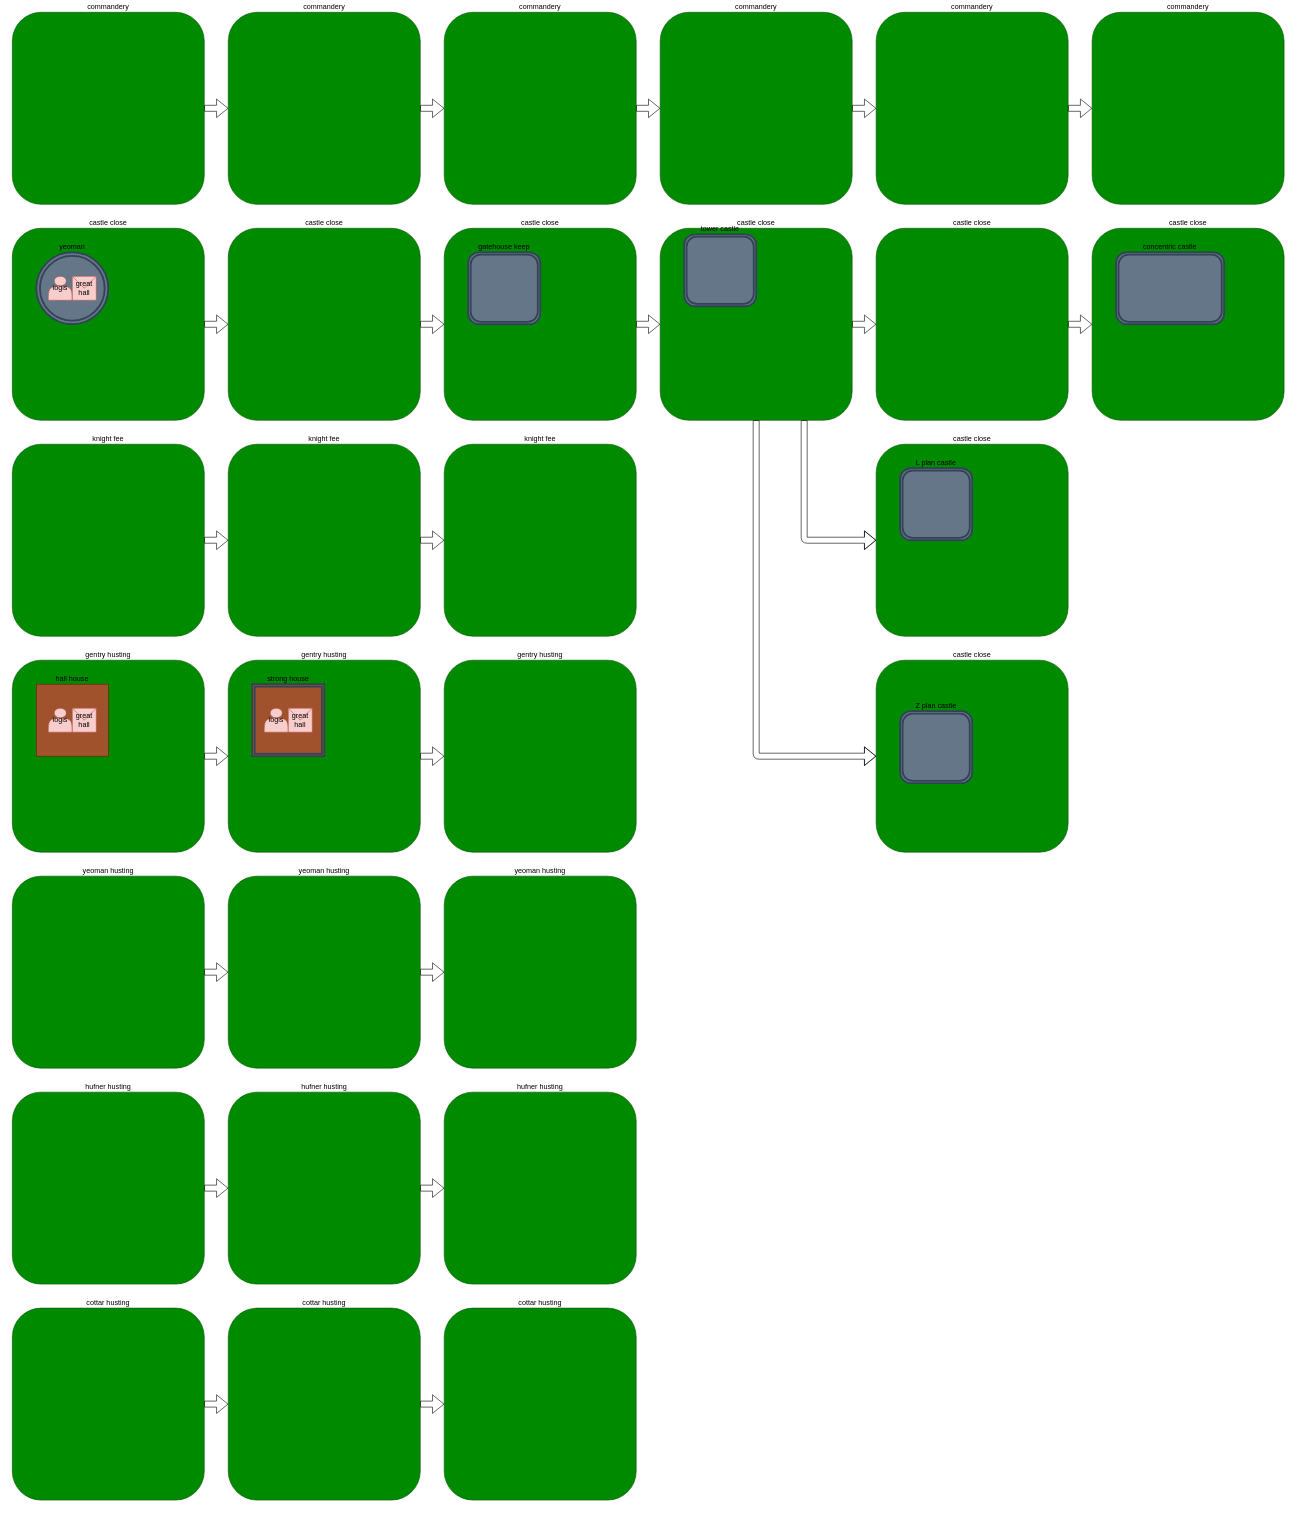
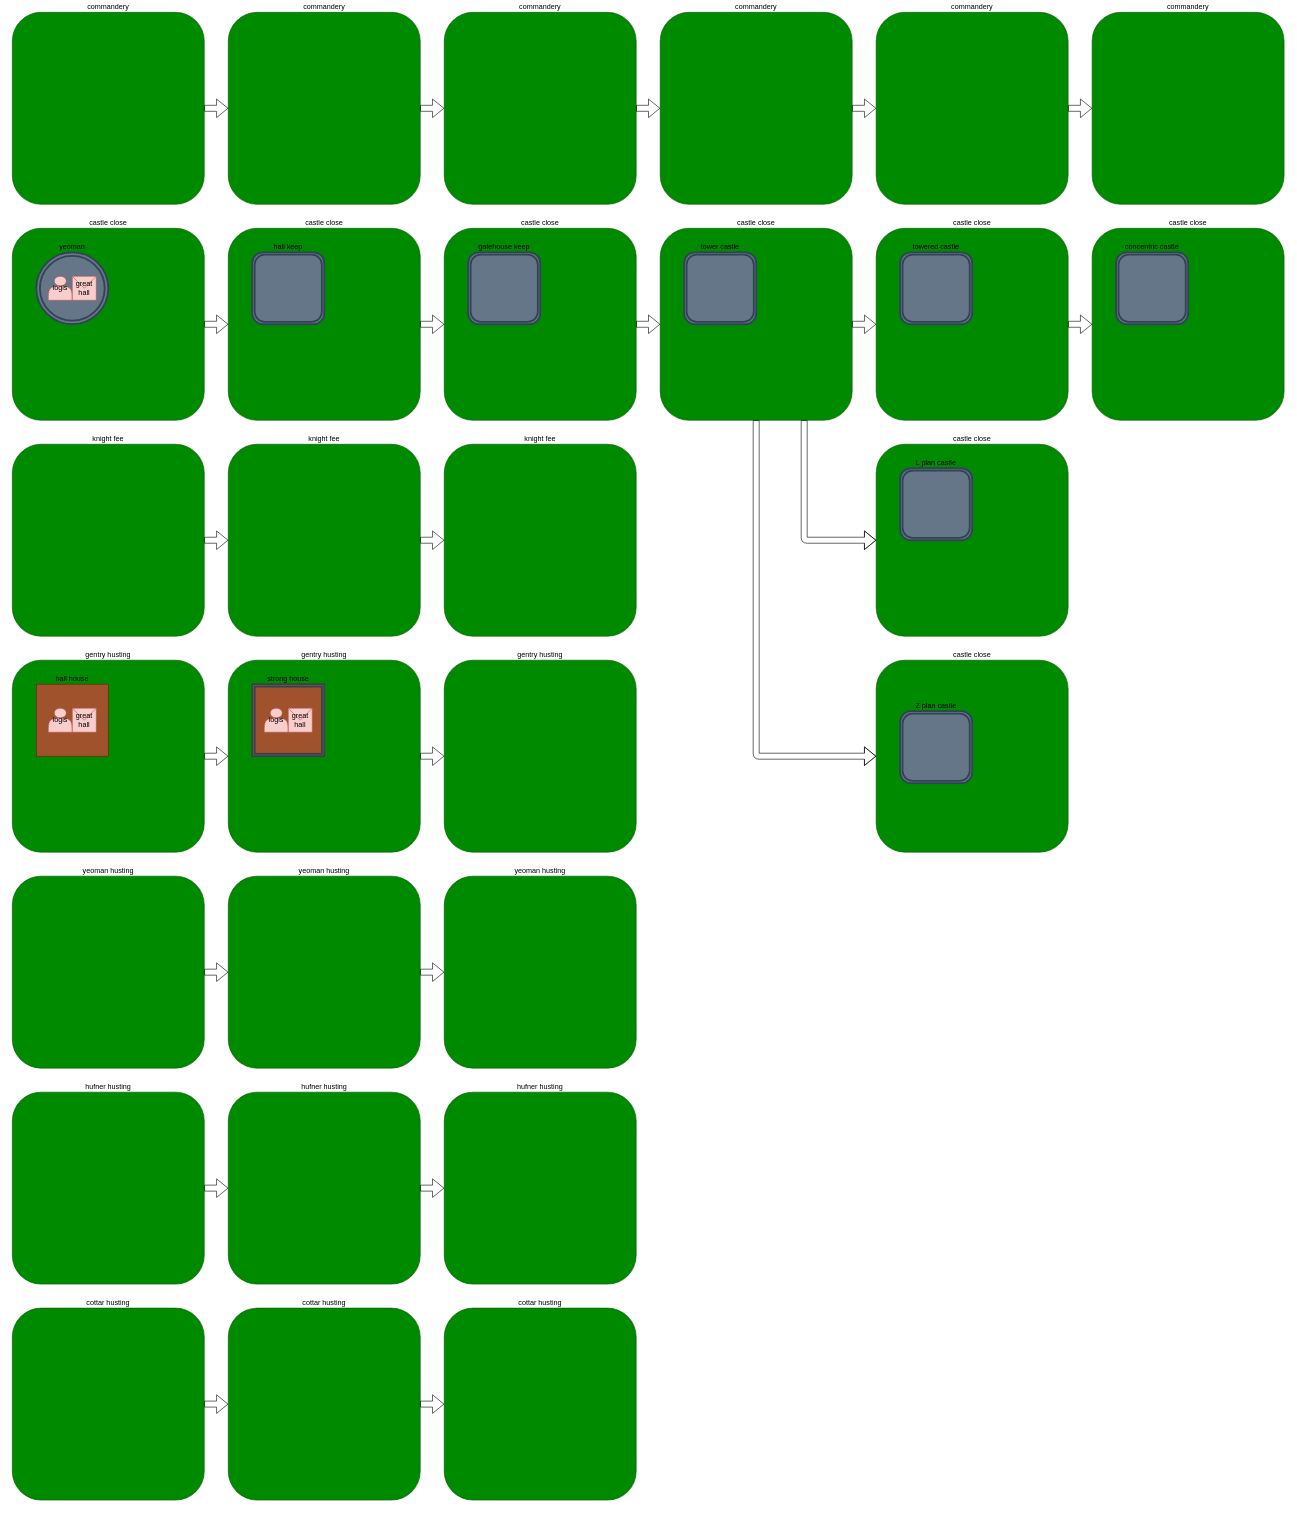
(720, 270) -> (720, 288)
none -> (288, 288)
none -> (936, 288)
(1170, 288) -> (1152, 288)
